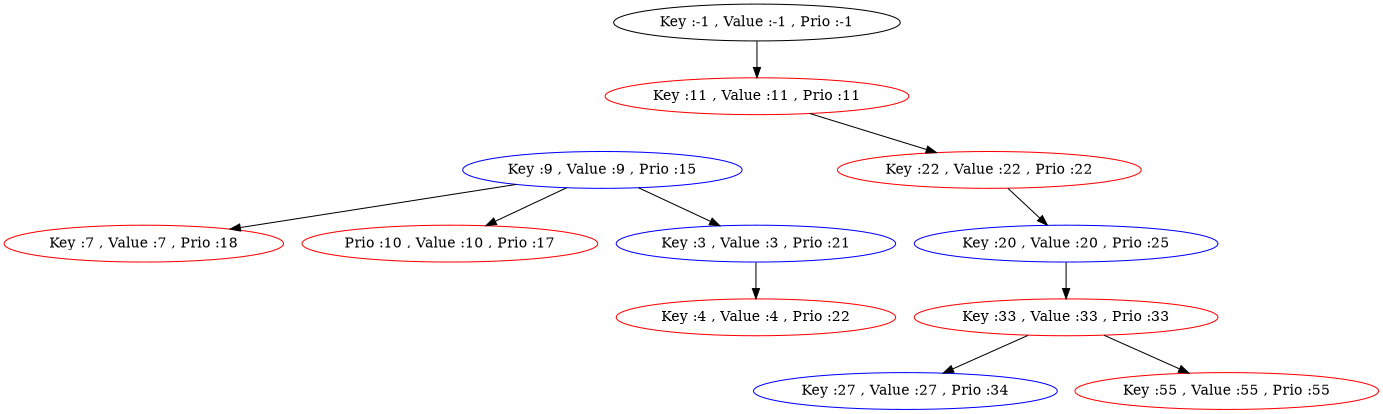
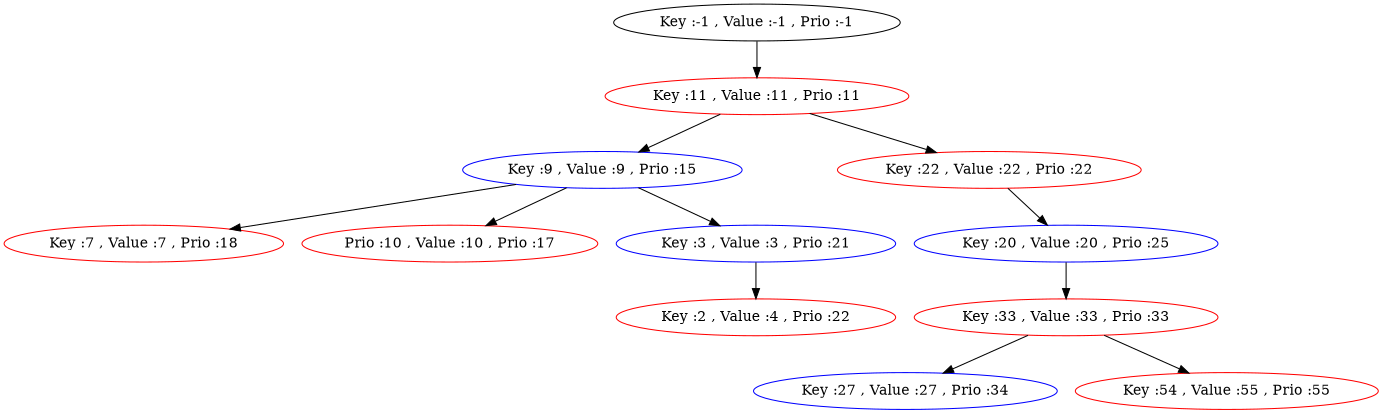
none -> (684, 131)
(756, 317) -> (756, 317)
(1227, 391) -> (1227, 391)
